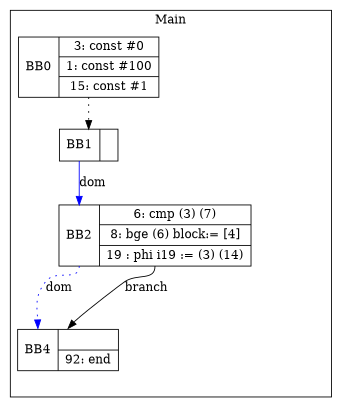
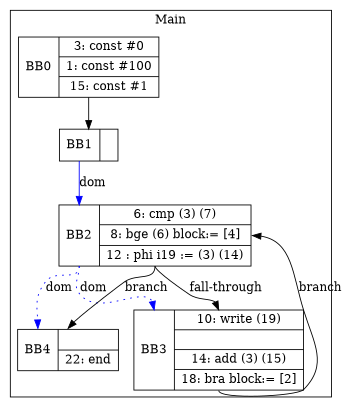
(89, 109) -> (89, 109)
(175, 255) -> (175, 255)
none -> (219, 350)
(88, 360) -> (88, 360)
